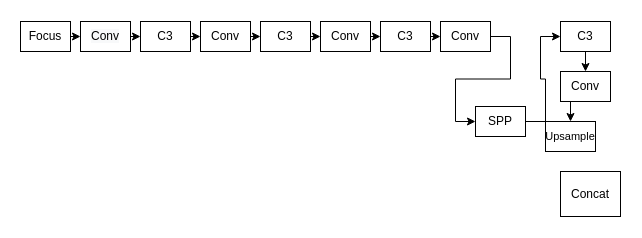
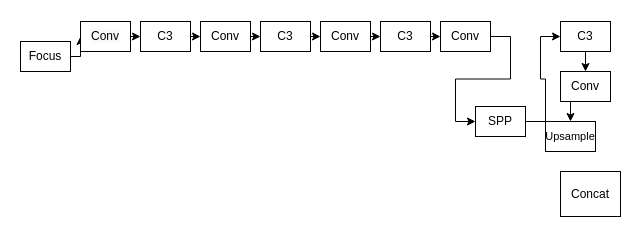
(46, 37) -> (46, 57)
